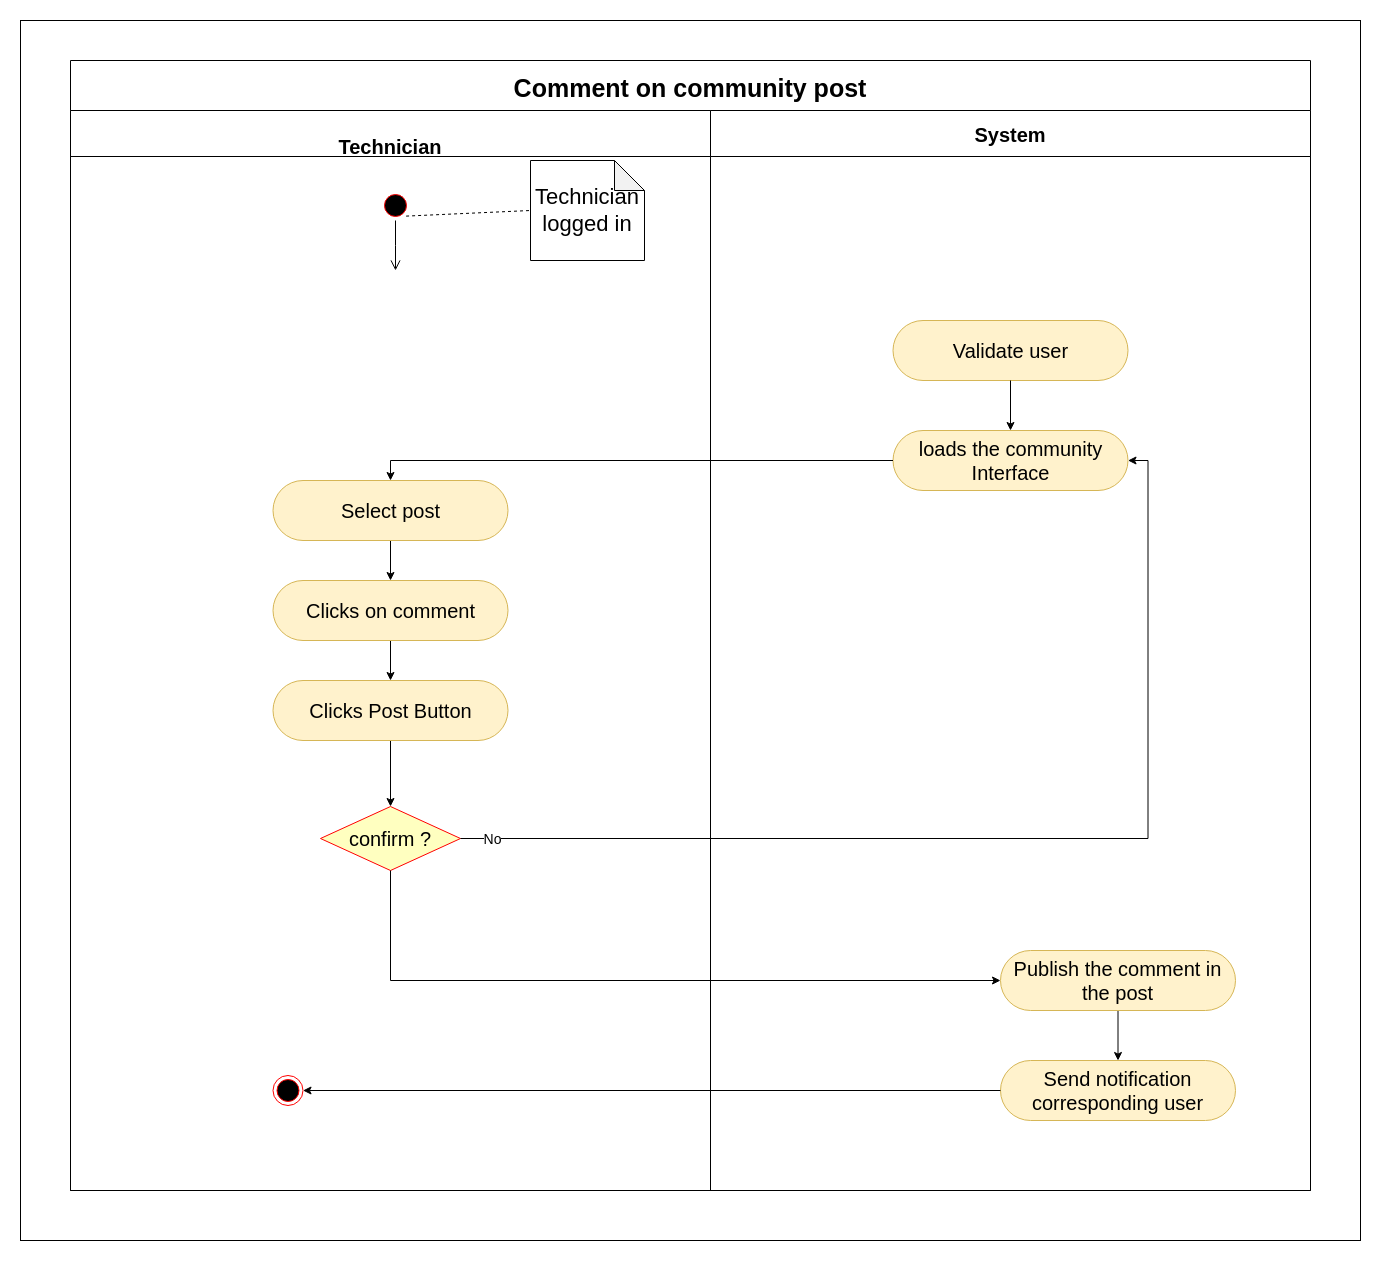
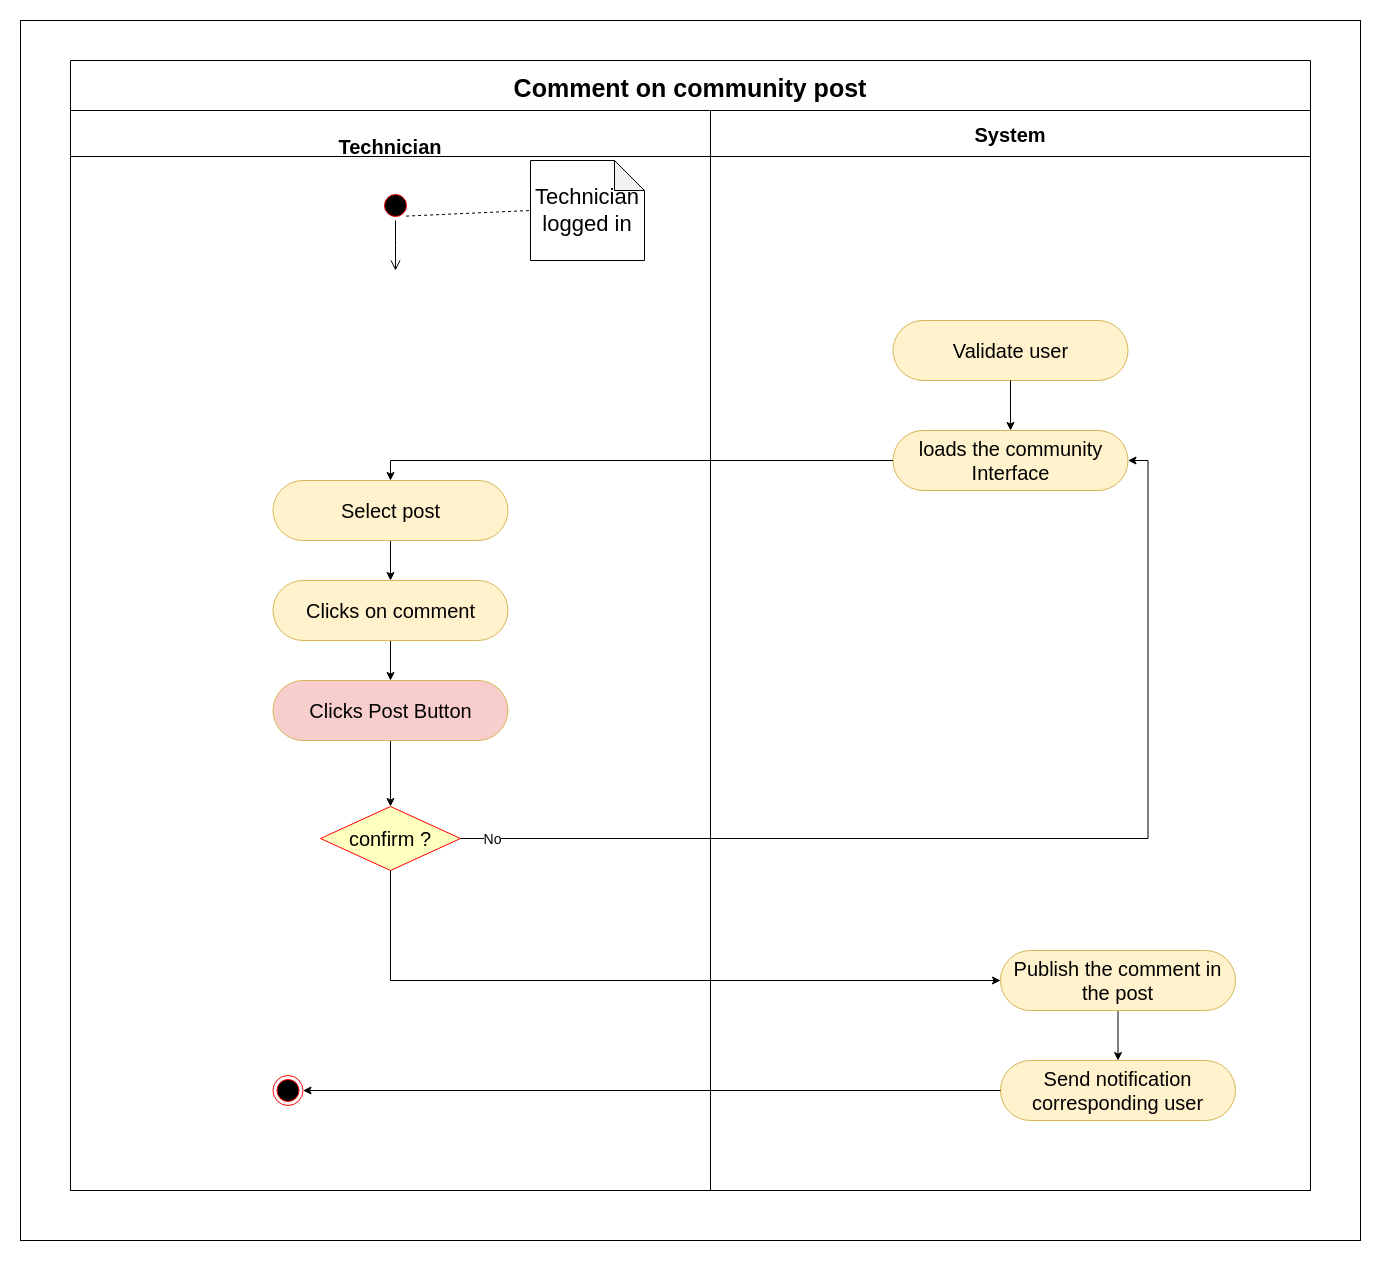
(391, 711) -> (391, 711)
